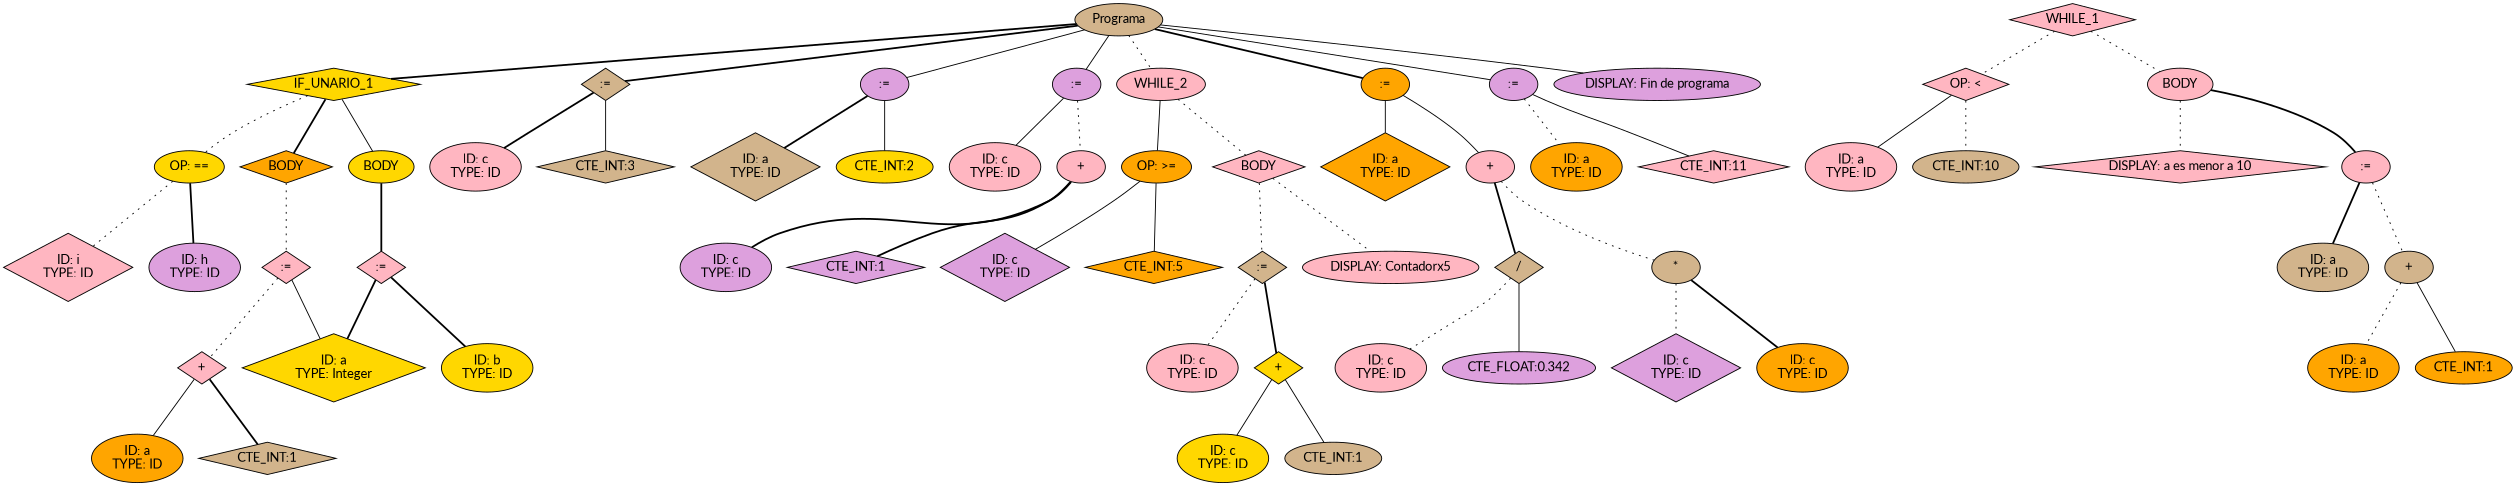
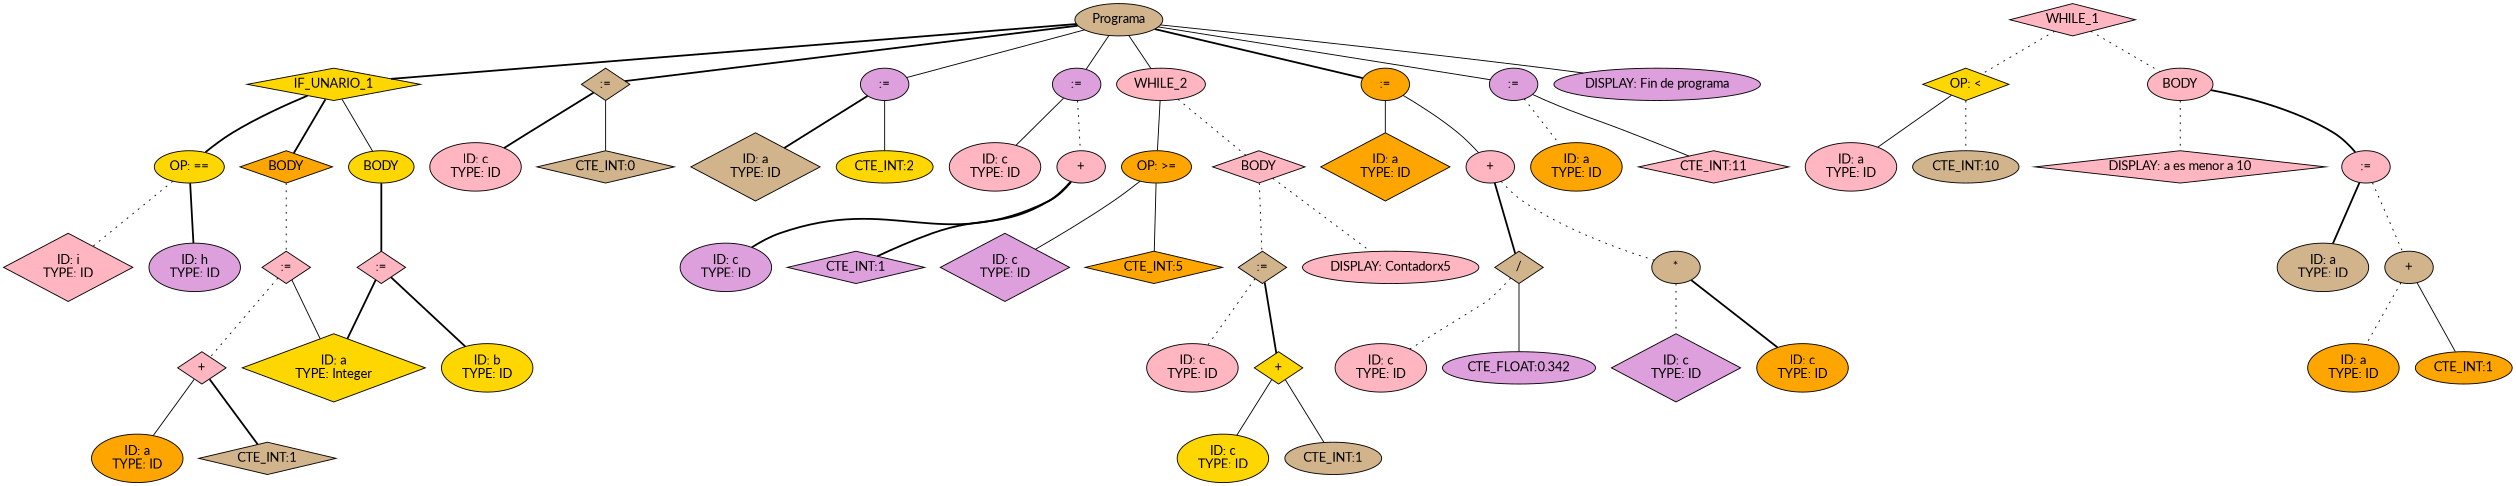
(1140, 52) -> (1140, 52)
(1966, 84) -> (1966, 84)
(254, 120) -> (254, 120)
(606, 167) -> (606, 167)
